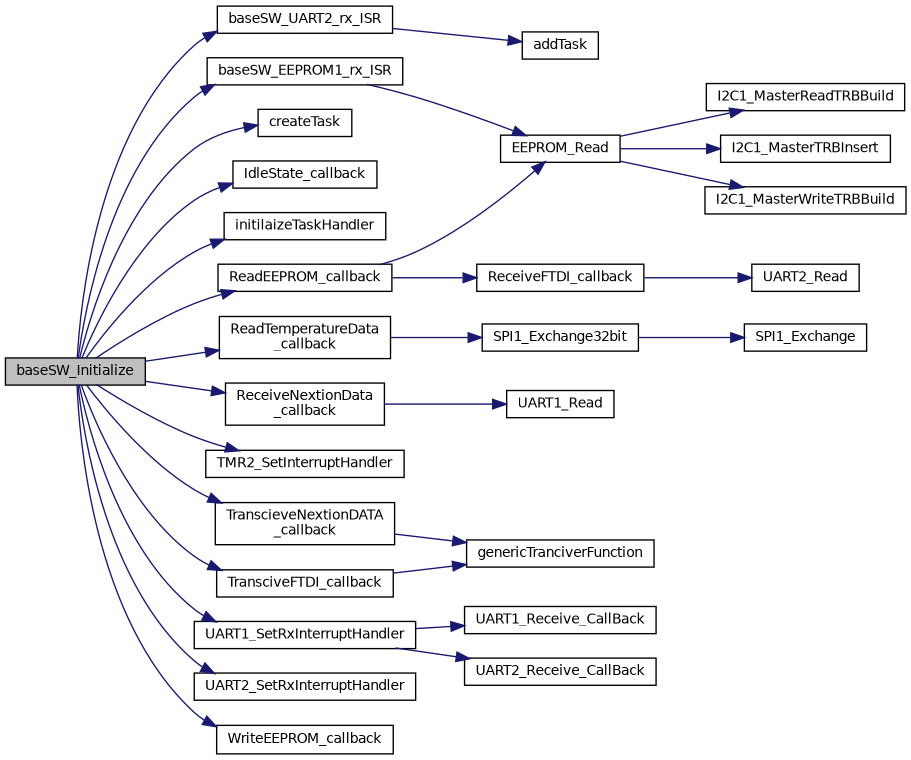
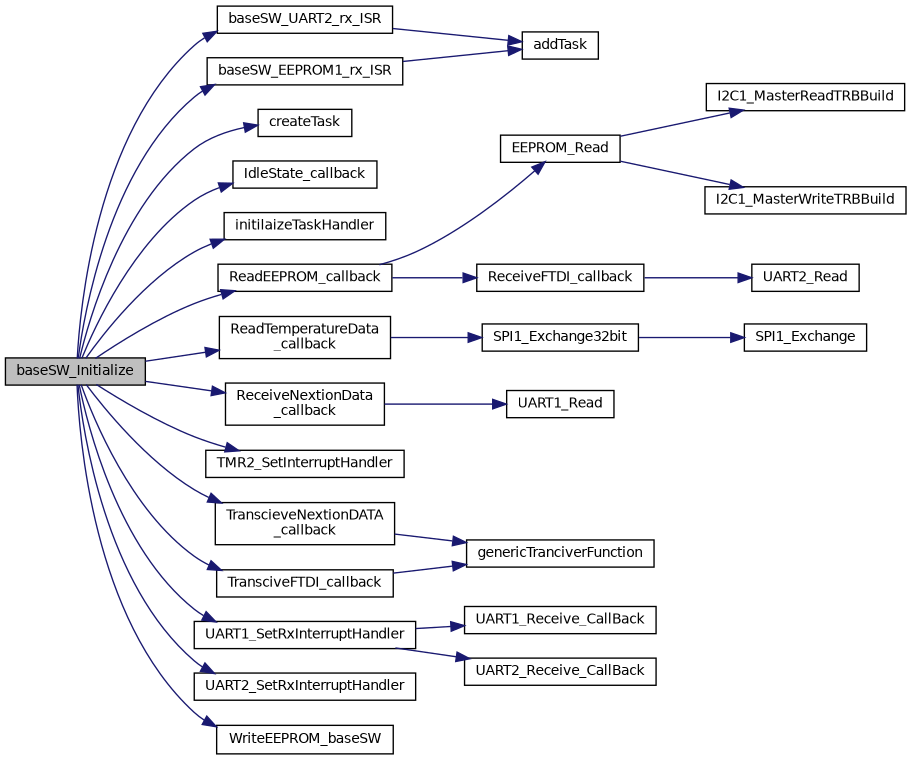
(441, 105) -> (456, 56)
(805, 149) -> none
(305, 740) -> (305, 740)
